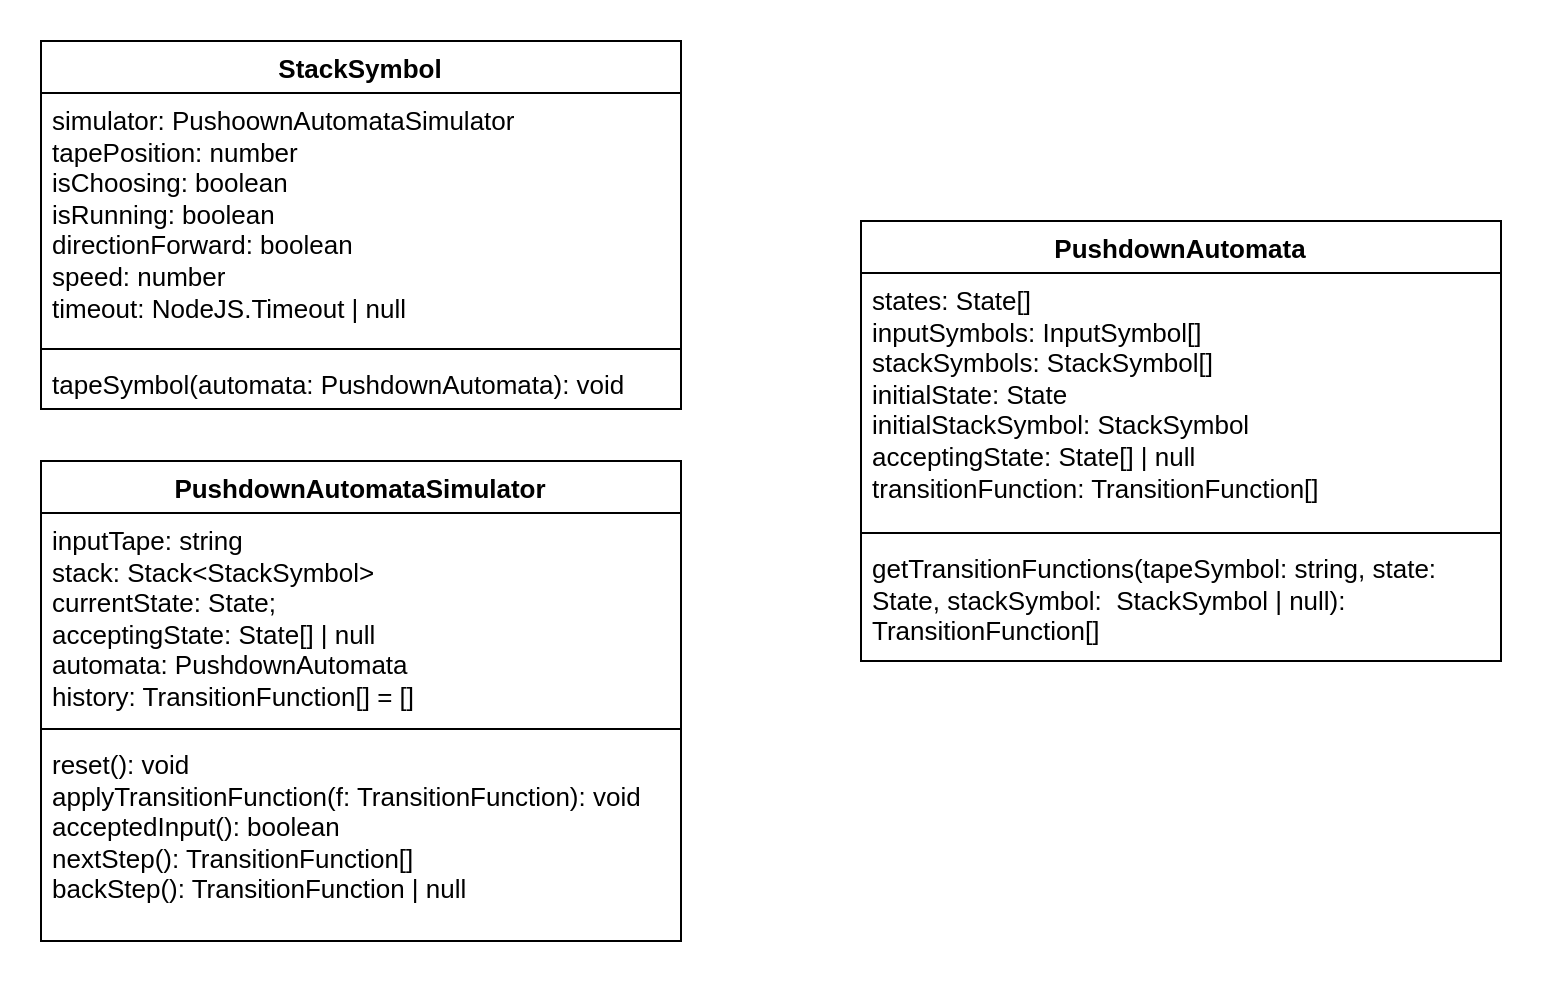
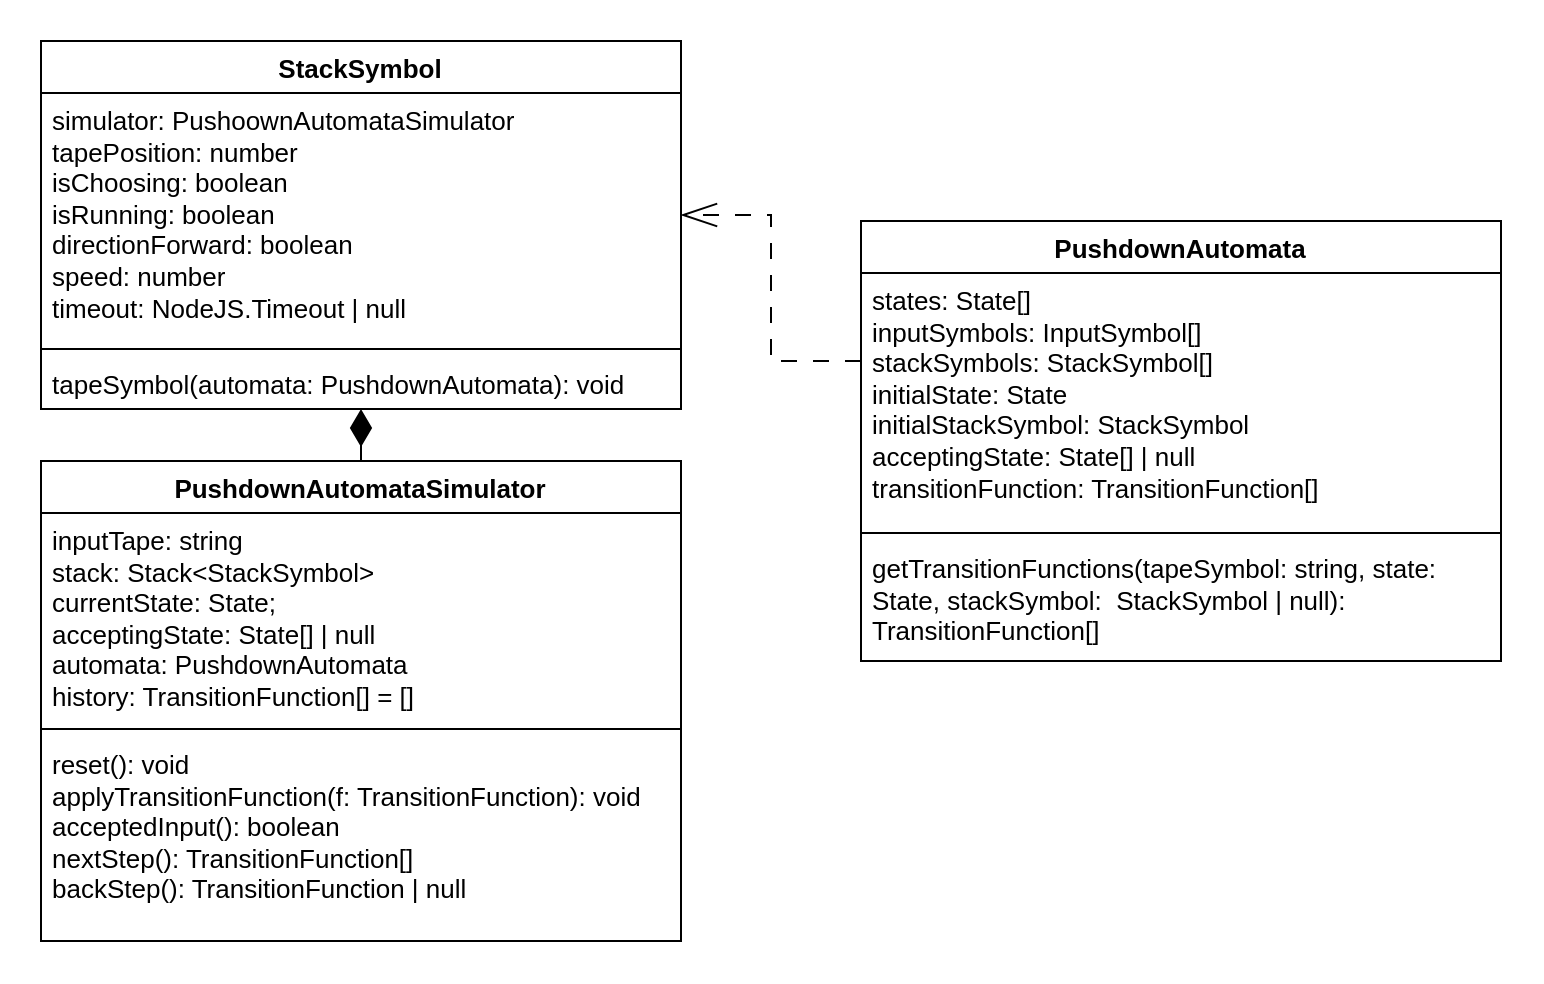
none -> (703, 215)
none -> (361, 421)
